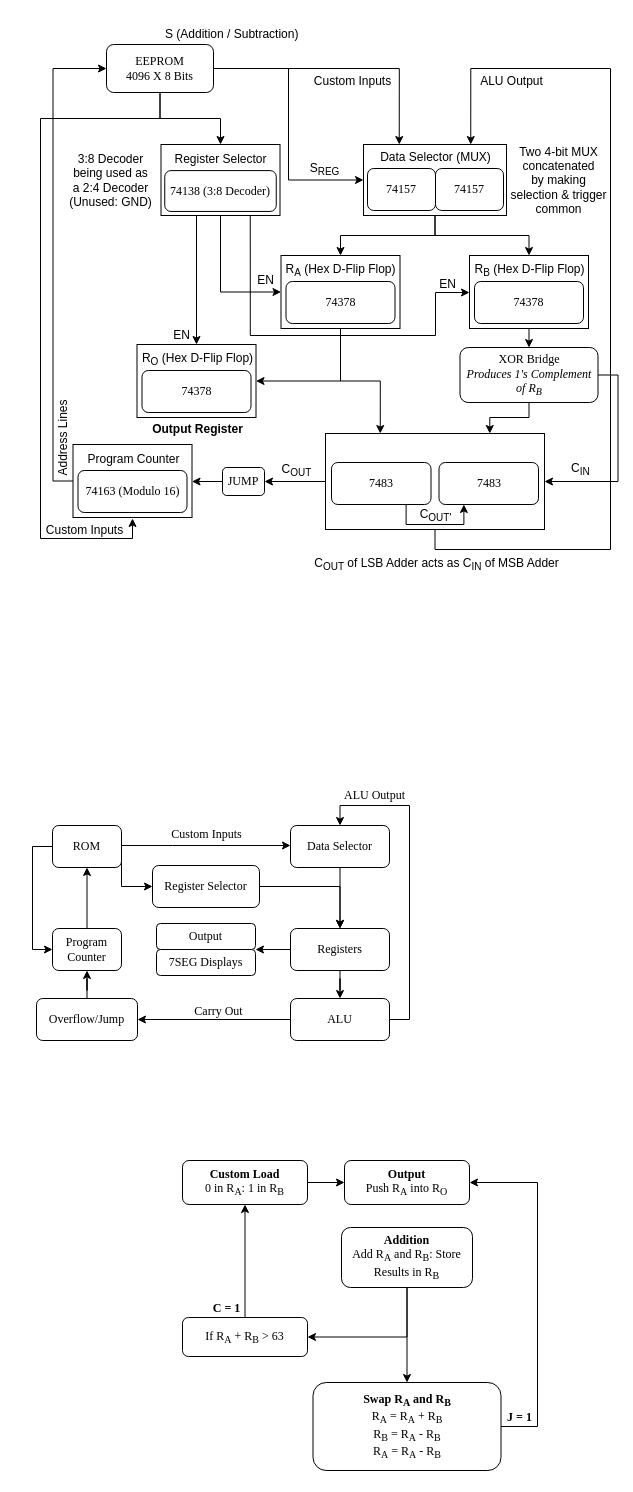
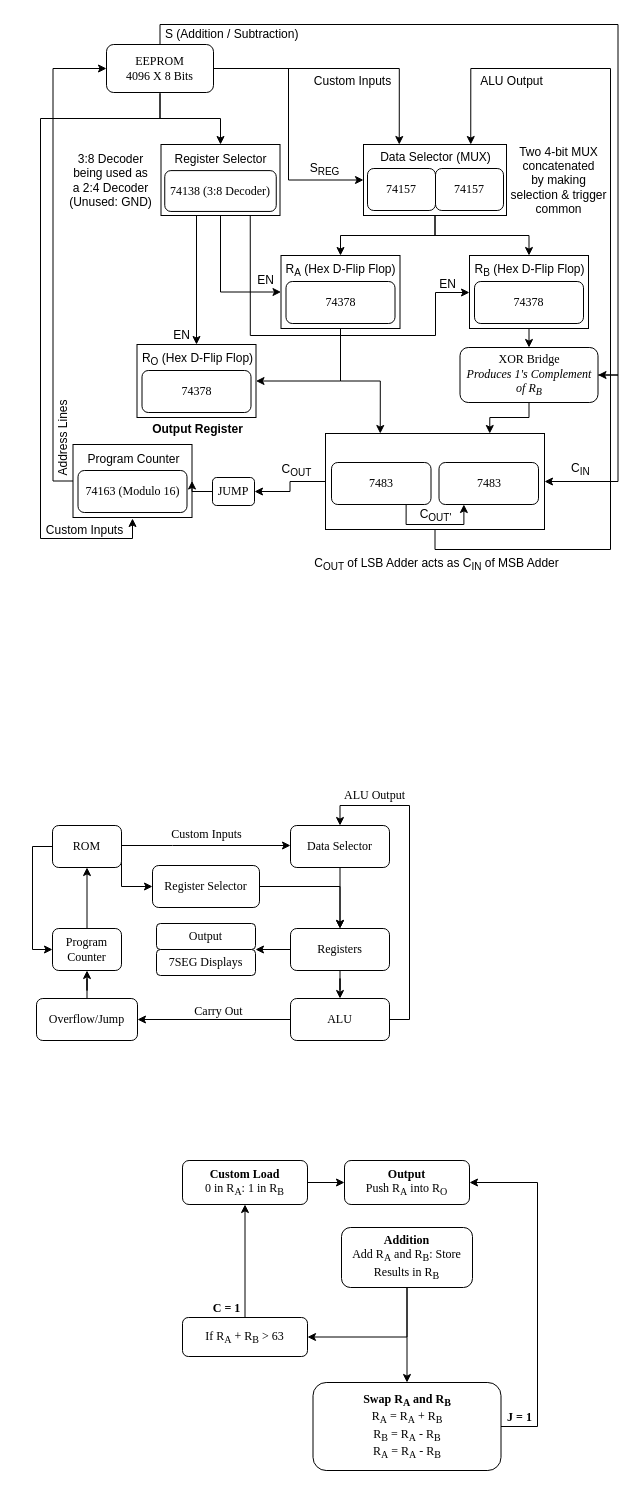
none -> (553, 25)
(244, 482) -> (234, 492)
